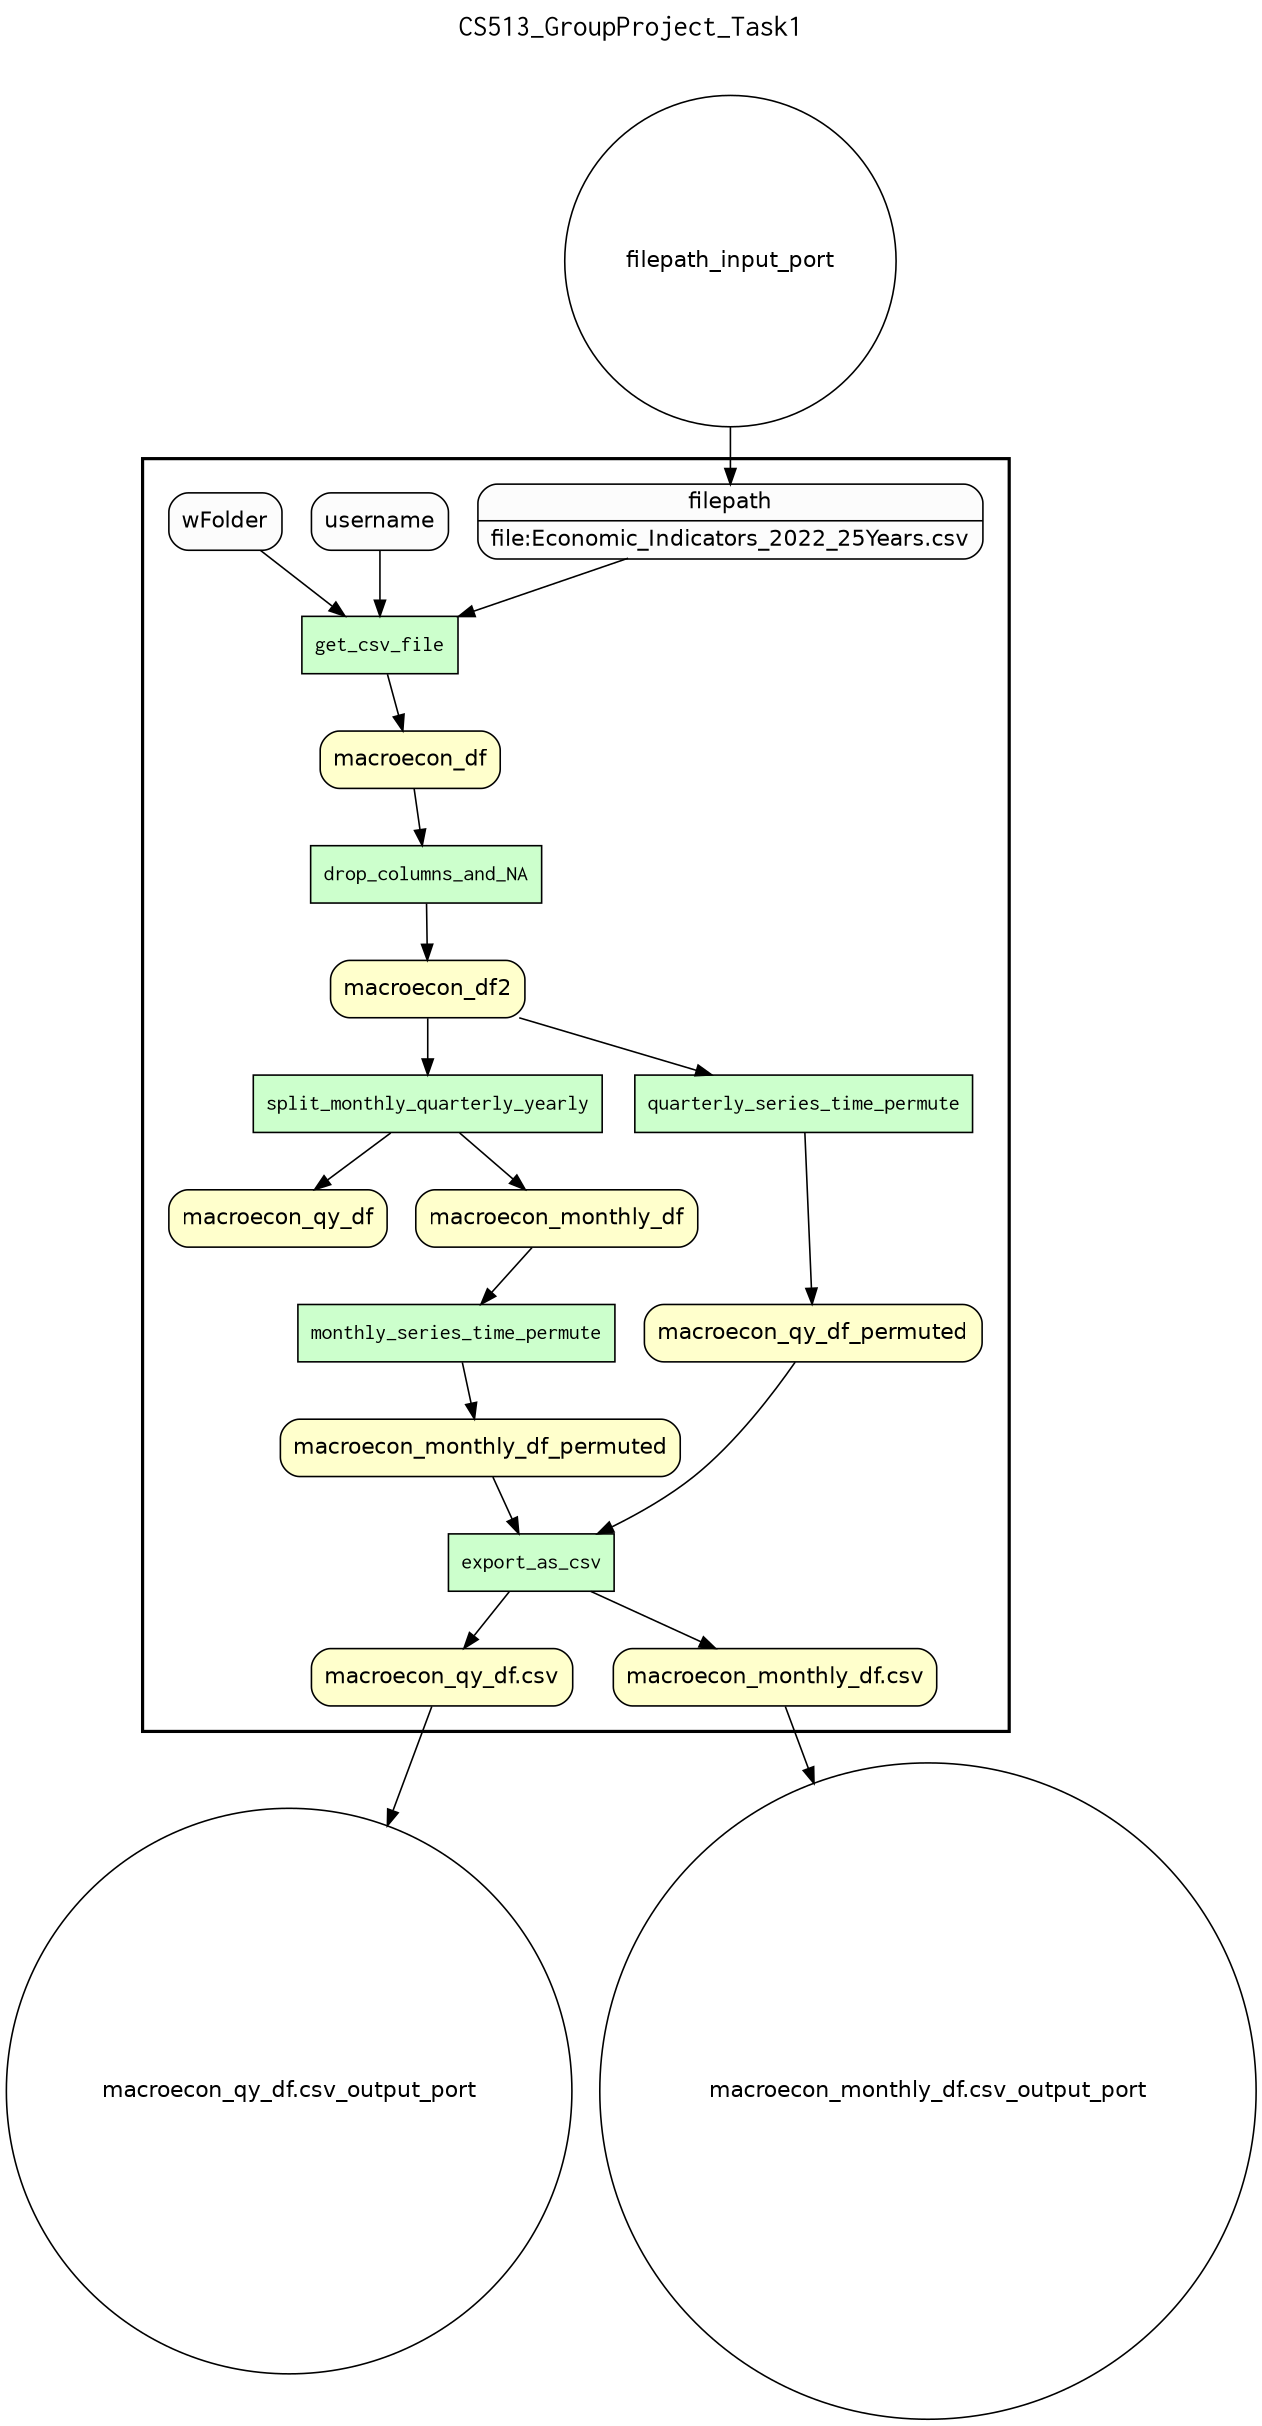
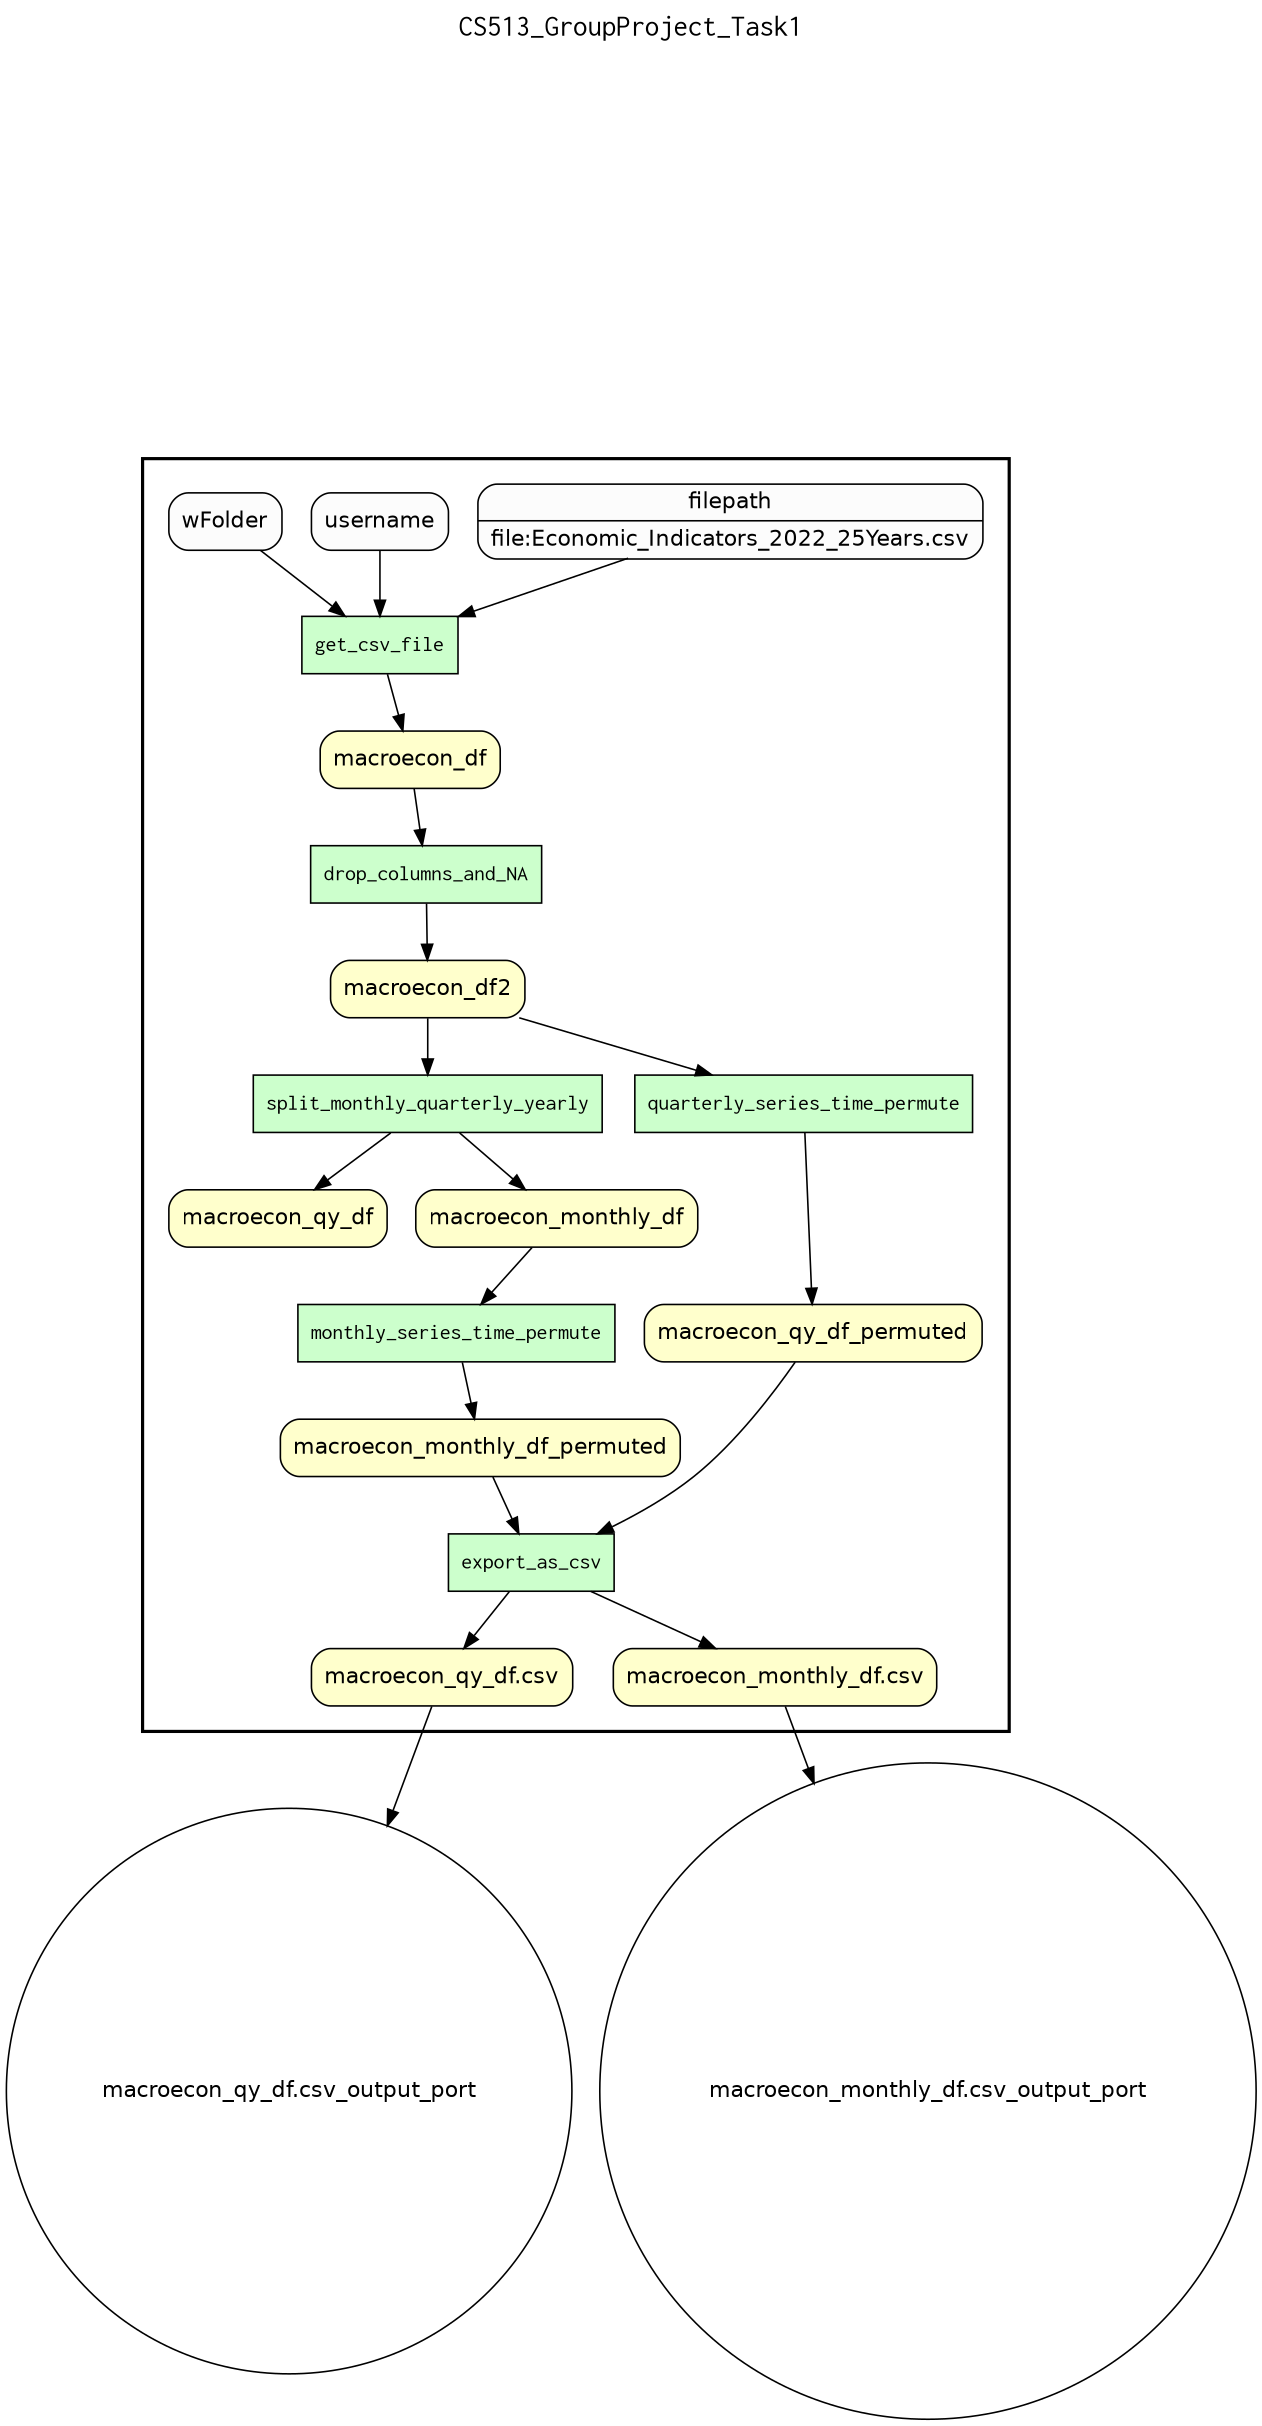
(730, 261) -> none
